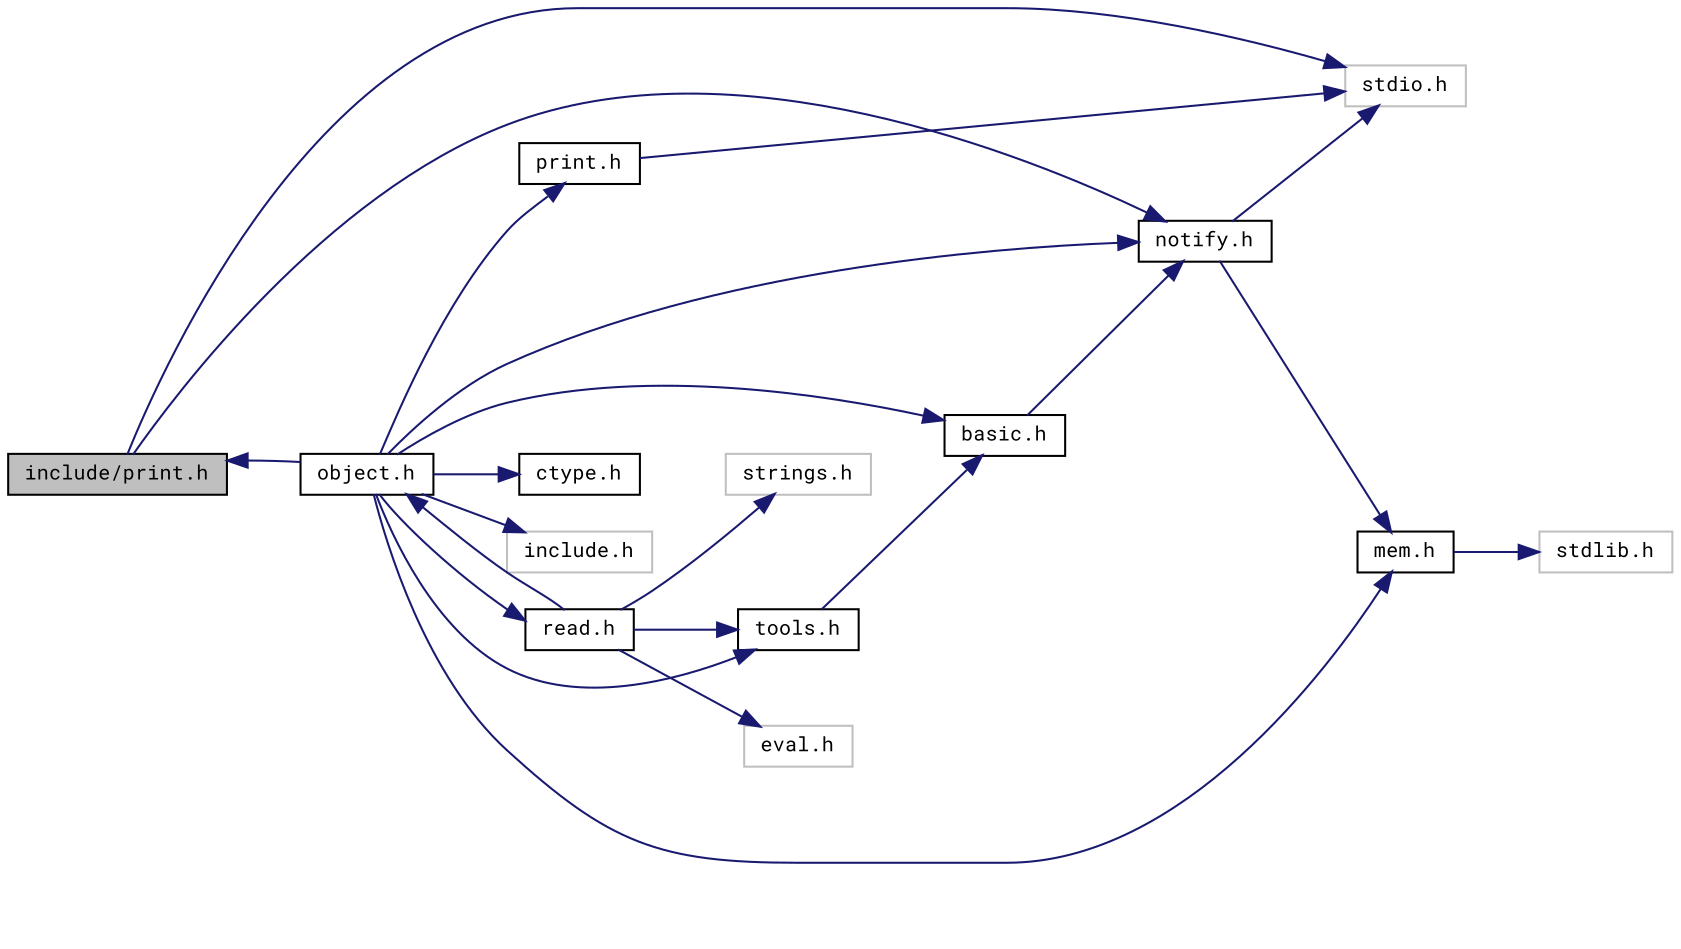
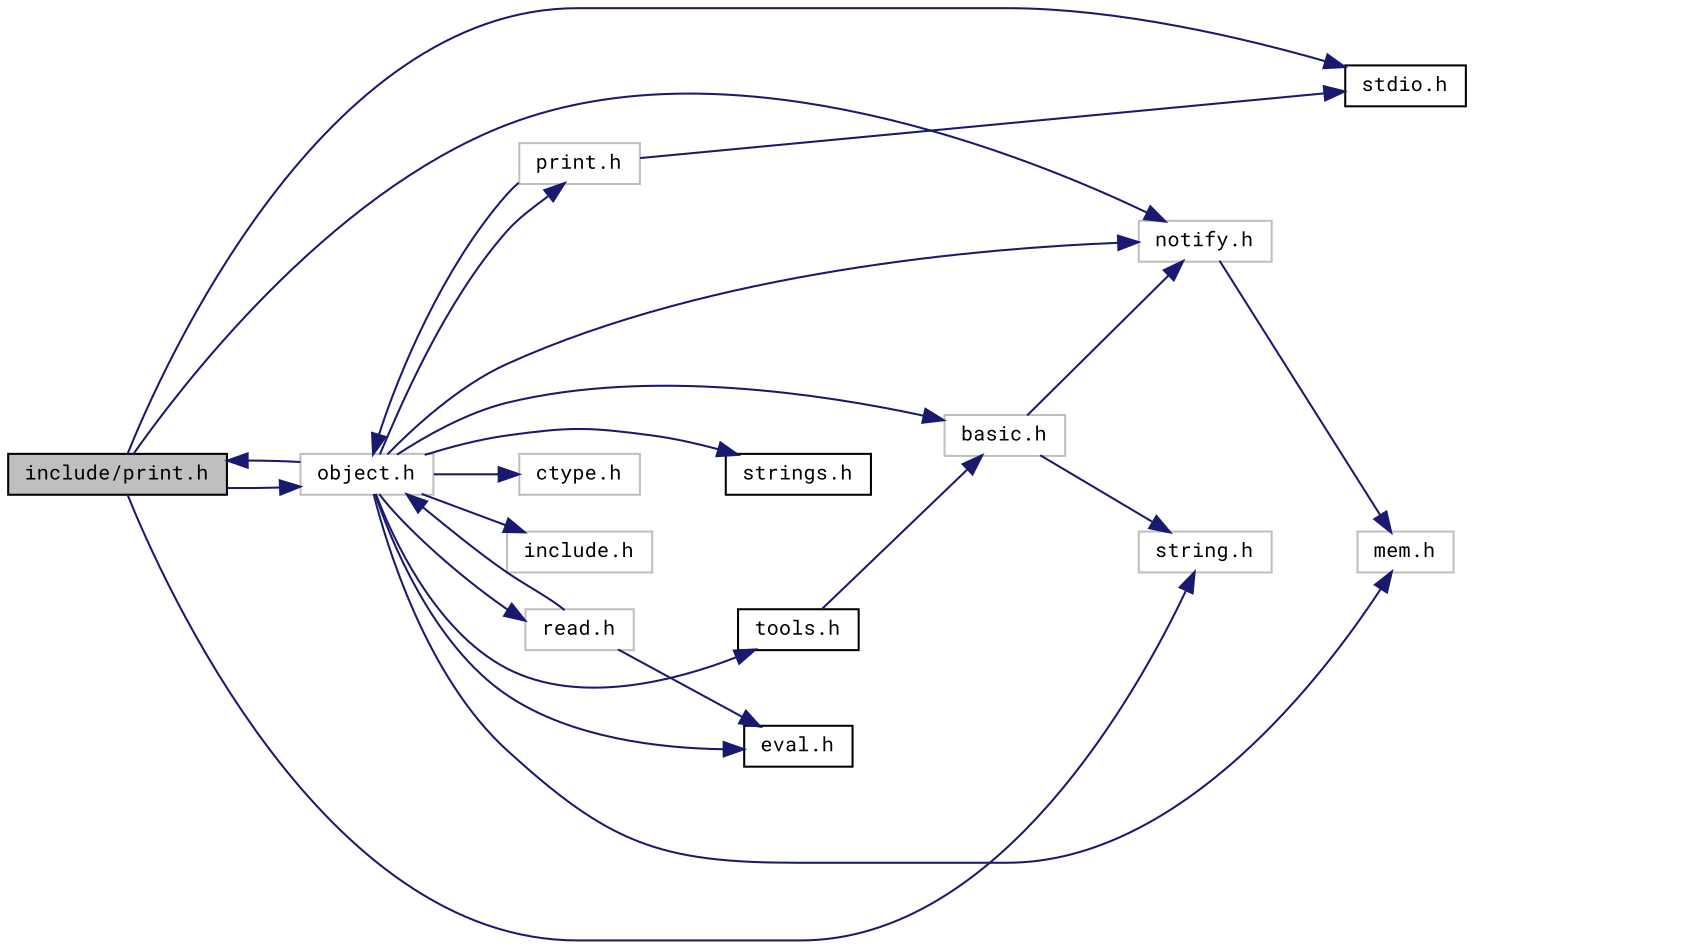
(1406, 86) -> (1406, 86)
(580, 164) -> (580, 164)
(1297, 170) -> none
(1205, 241) -> (1205, 241)
none -> (436, 301)
(1005, 435) -> (1005, 435)
(367, 474) -> (367, 474)
(580, 474) -> (580, 474)
(798, 474) -> (798, 474)
none -> (253, 488)
none -> (1205, 552)
(1406, 552) -> (1406, 552)
(1606, 552) -> none
(692, 562) -> (571, 429)
(580, 630) -> (580, 630)
(676, 630) -> none
none -> (500, 689)
(798, 746) -> (798, 746)
